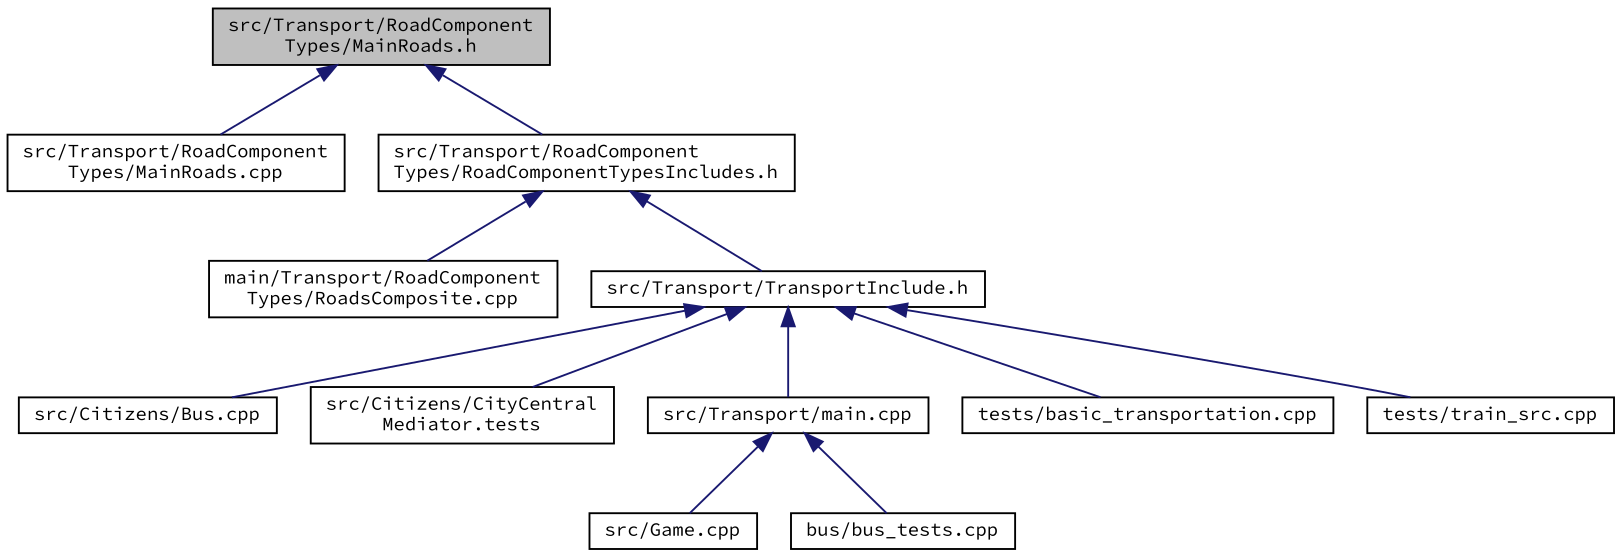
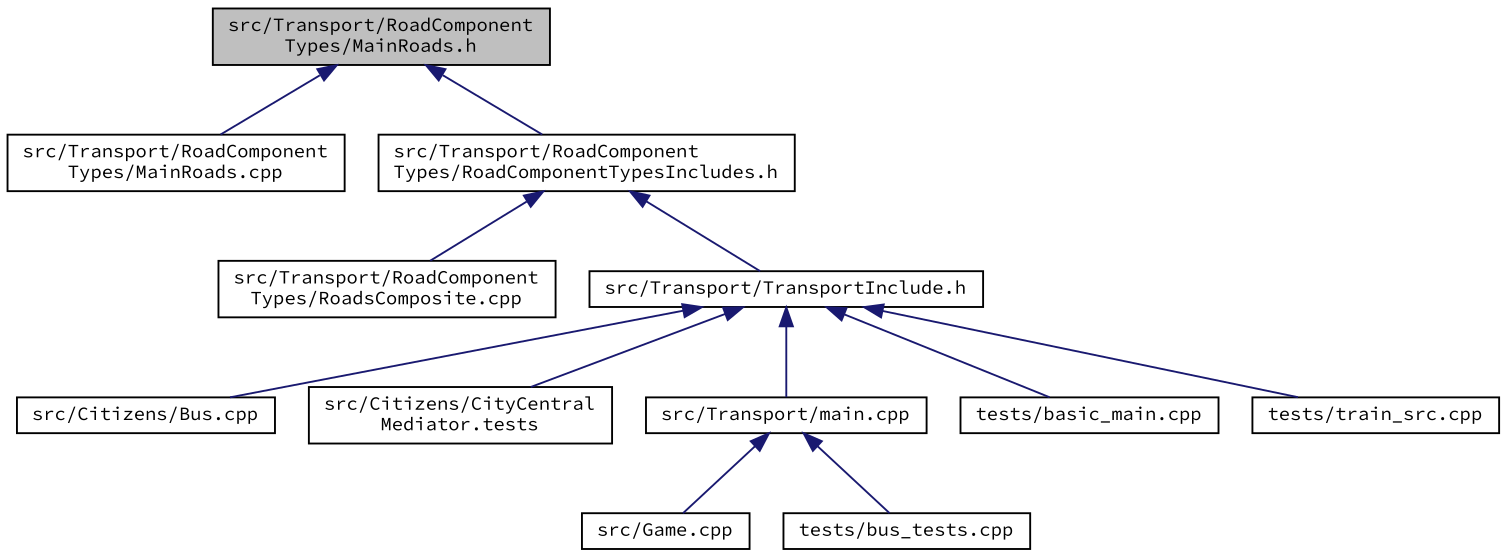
(383, 289) -> (387, 289)
(1148, 415) -> (1090, 415)
(903, 531) -> (907, 531)
